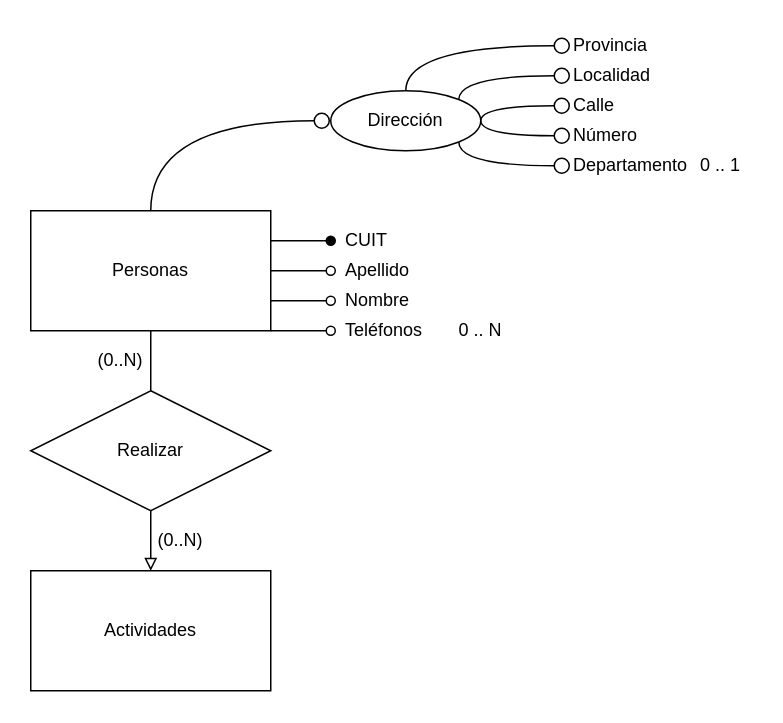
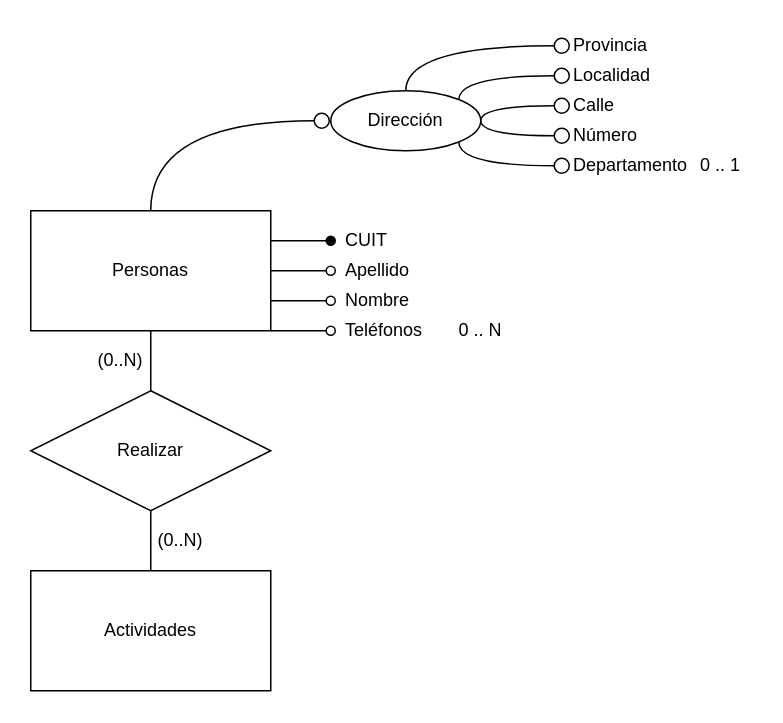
(151, 557) -> (151, 562)
